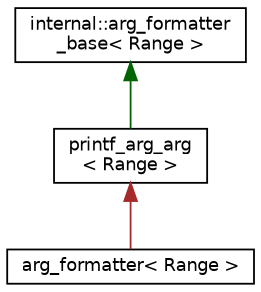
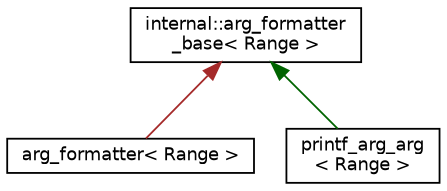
(131, 225) -> (177, 107)
